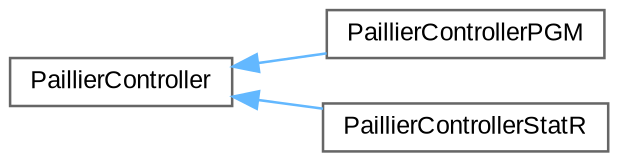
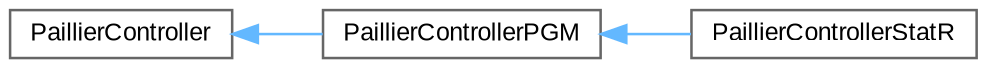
(291, 104) -> (659, 34)
